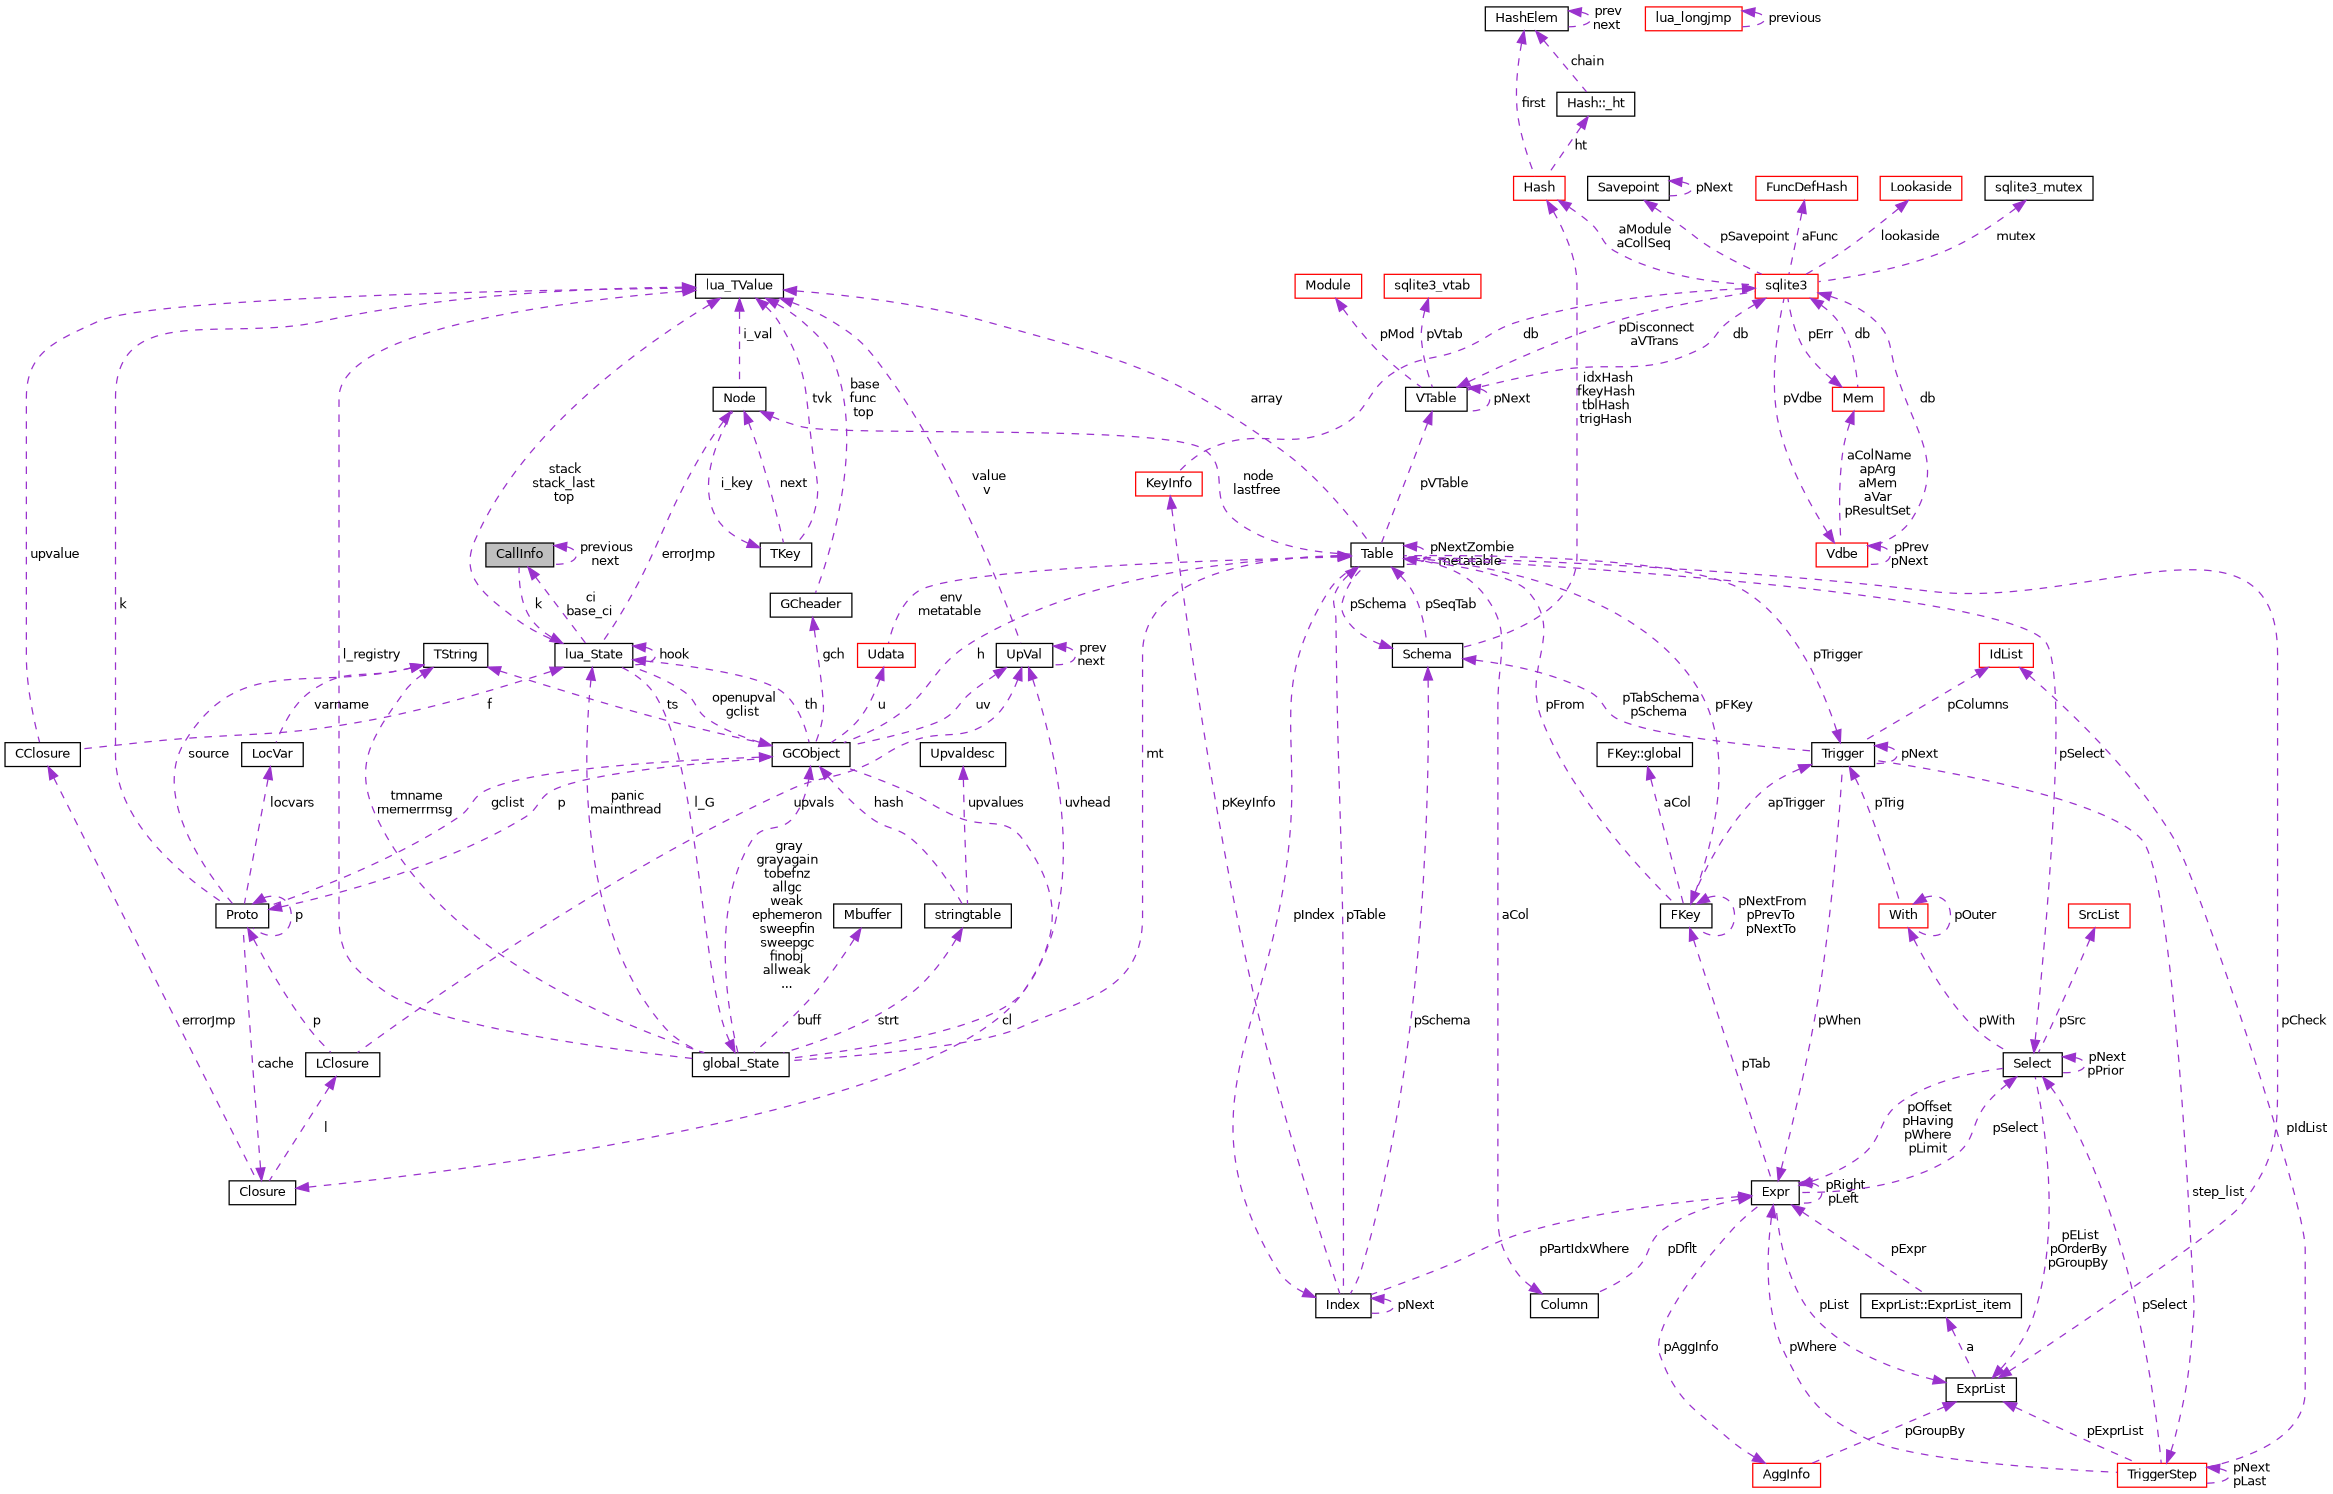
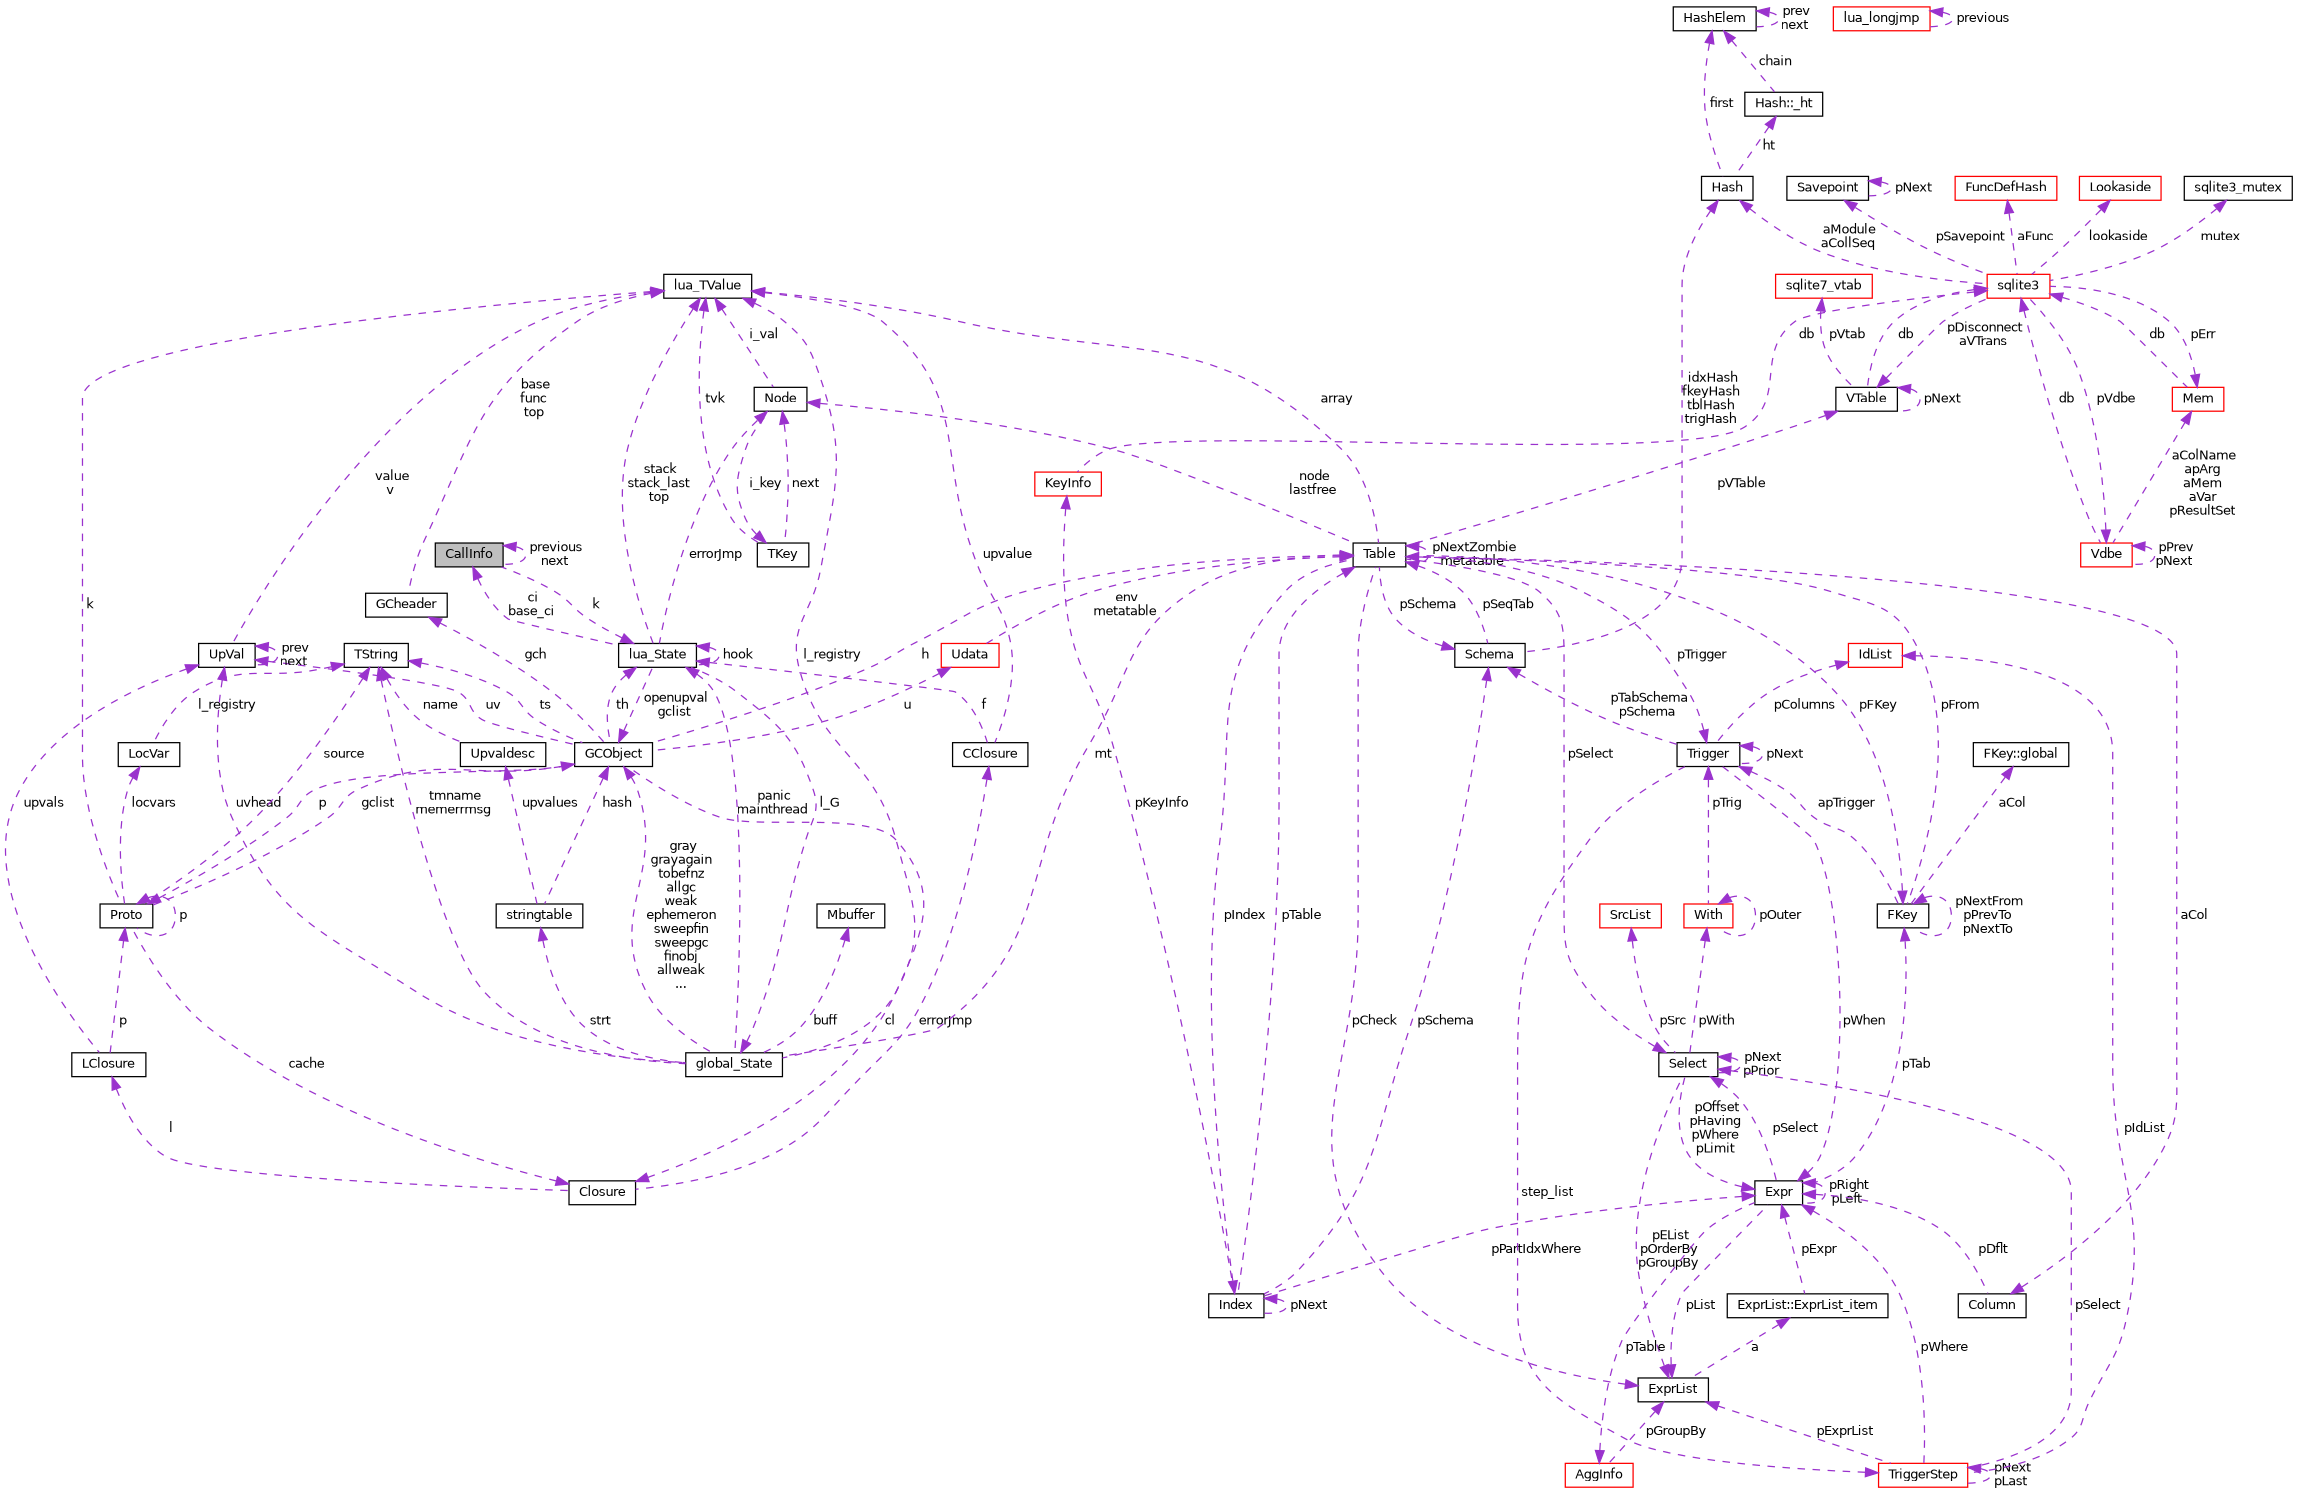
(1539, 188) -> (1727, 188)
(1328, 286) -> none
(1433, 286) -> (1824, 286)
(340, 706) -> (225, 706)
none -> (418, 719)
(1689, 1348) -> (1644, 1348)
